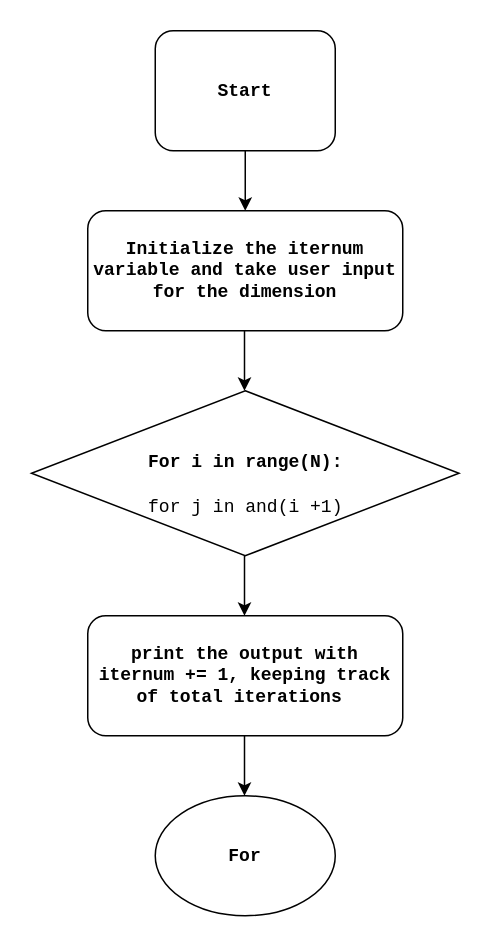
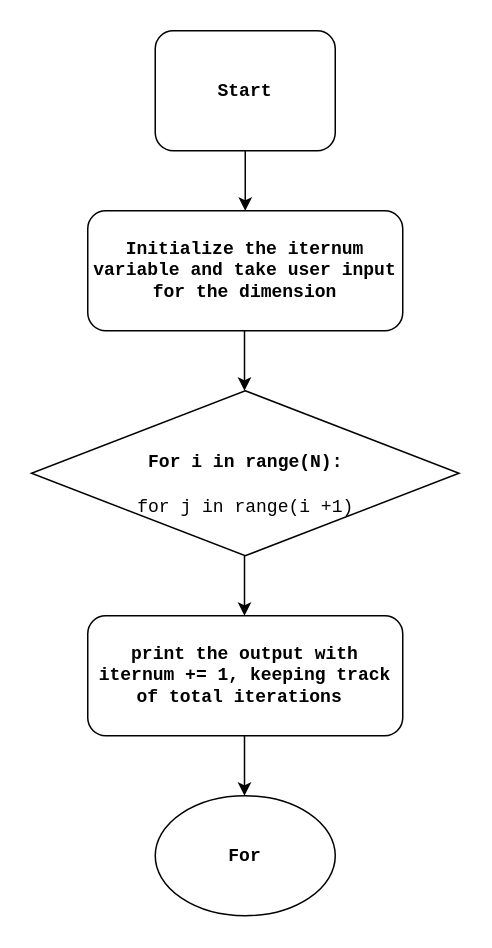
(246, 473) -> (246, 473)
